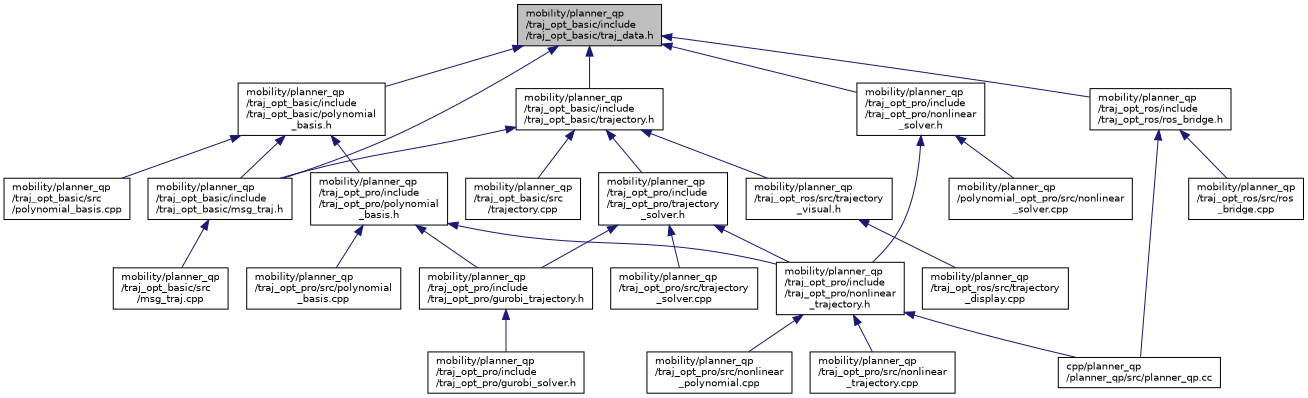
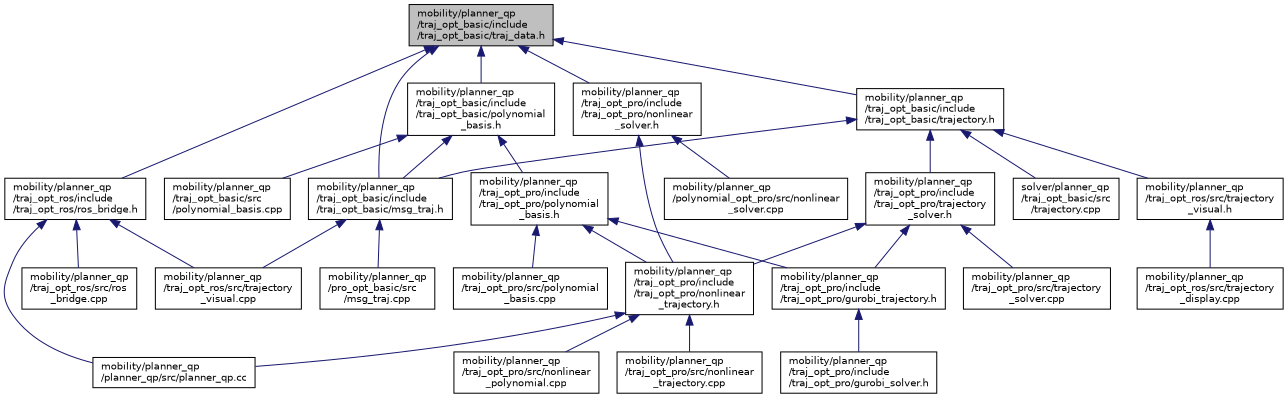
(523, 199) -> (1066, 199)
(171, 288) -> (377, 288)
none -> (228, 288)
(1139, 373) -> (174, 373)
